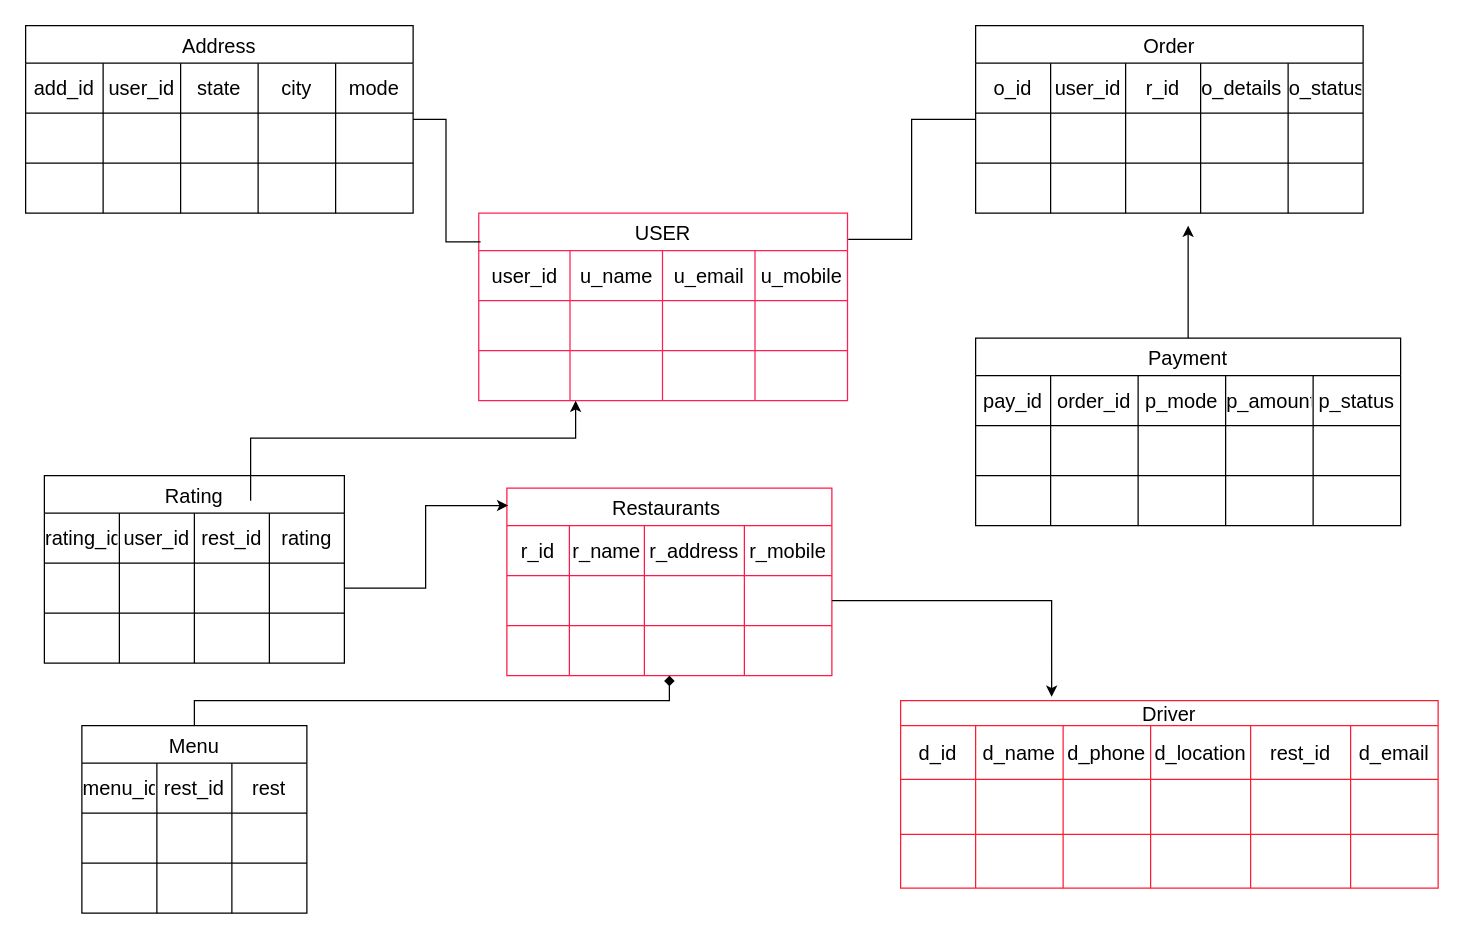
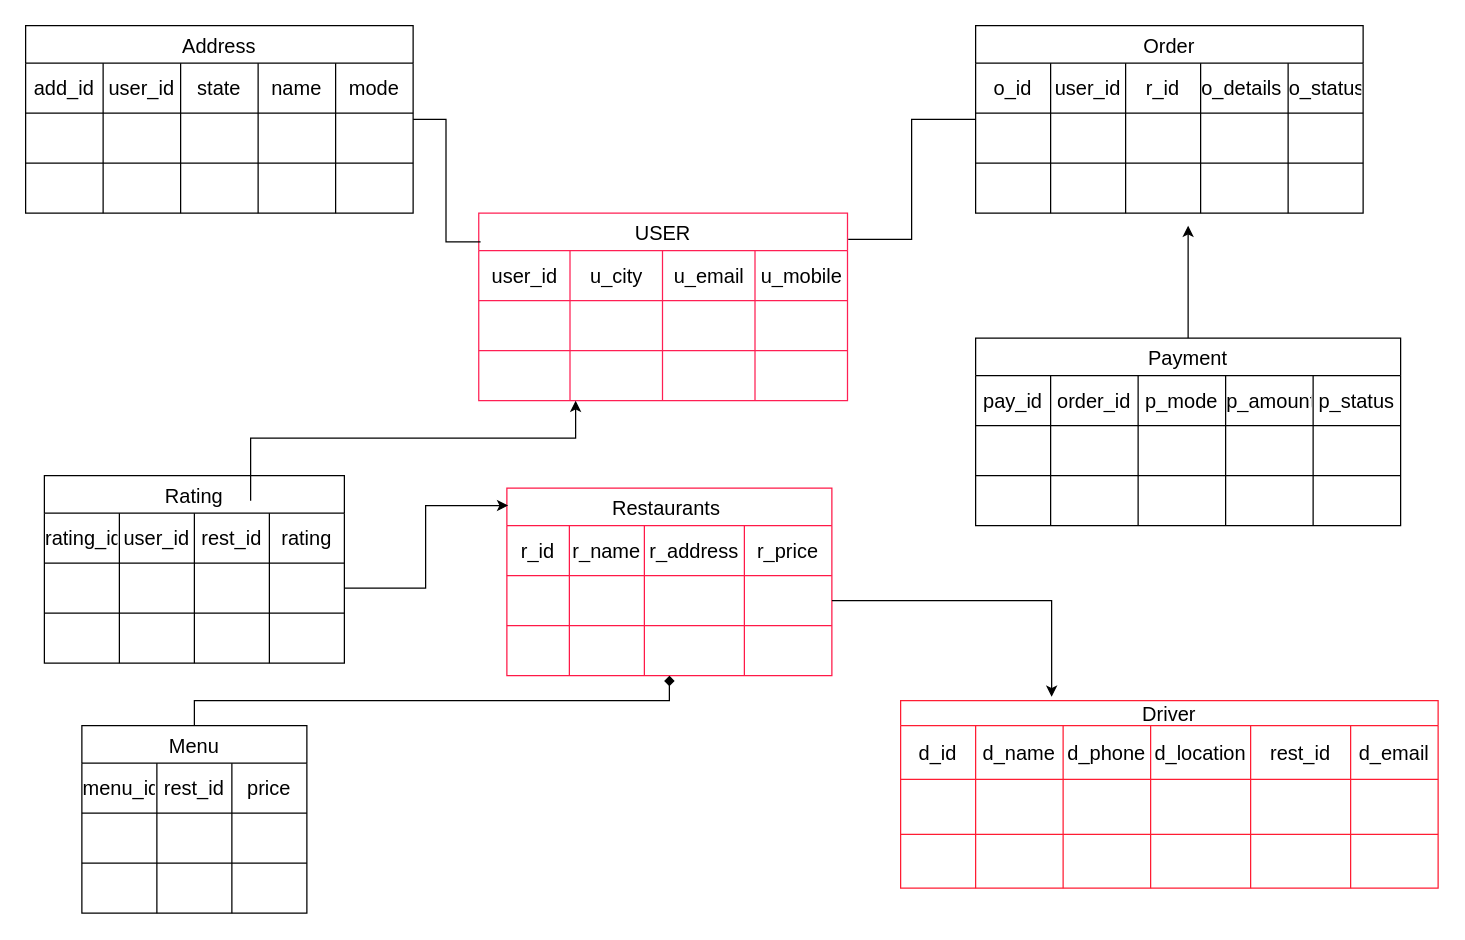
(297, 88) -> (297, 88)
(617, 276) -> (617, 276)
(788, 551) -> (788, 551)
(269, 788) -> (269, 788)
